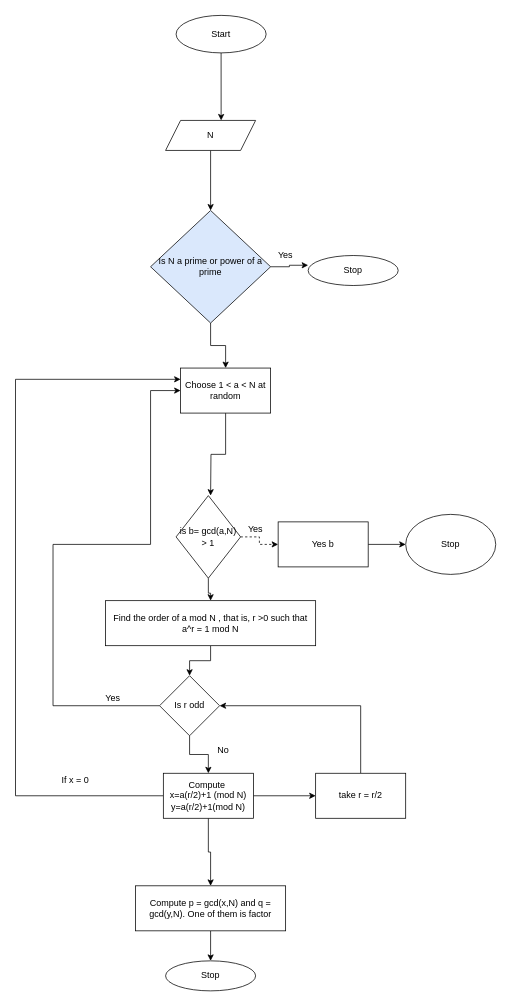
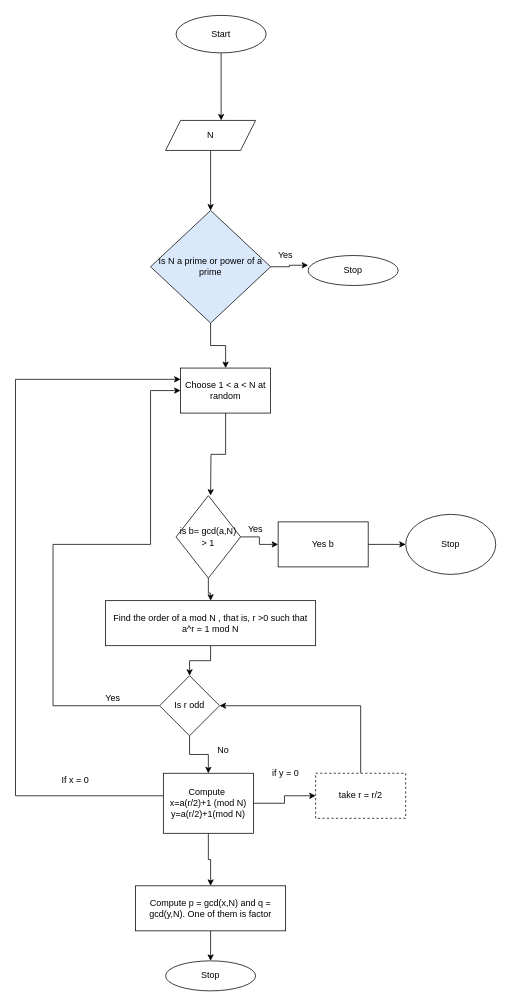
(259, 538) -> (259, 538)
none -> (285, 773)
(208, 795) -> (208, 803)
(360, 795) -> (360, 795)
